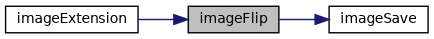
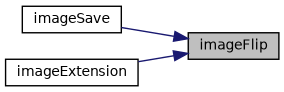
(297, 20) -> (148, 32)
